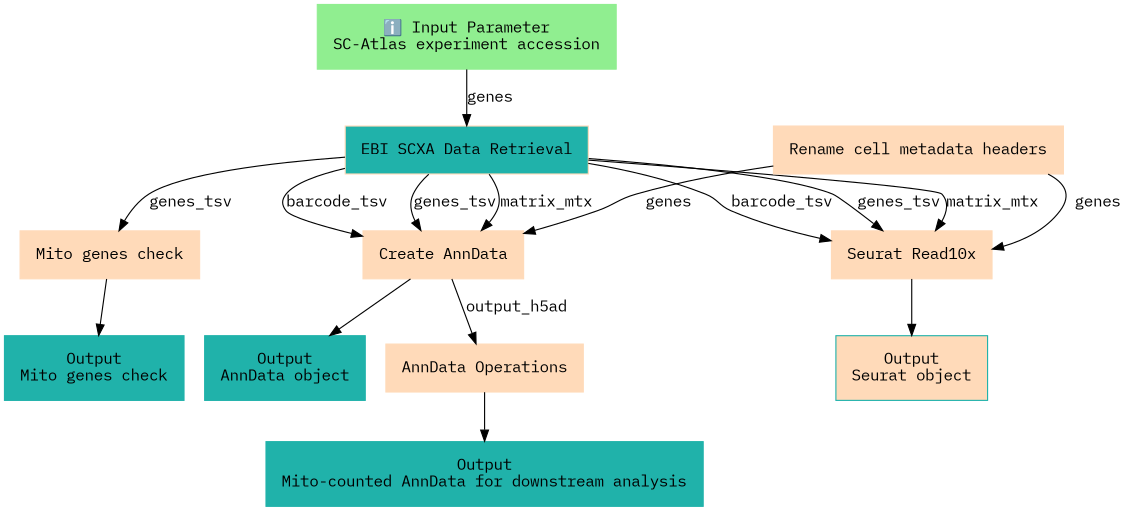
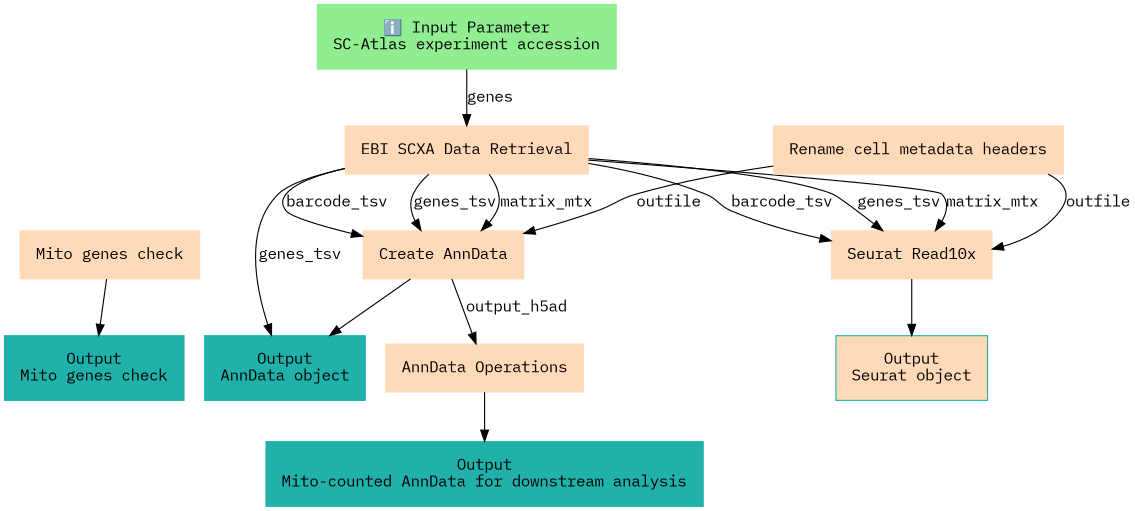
(467, 150) -> (467, 150)
(227, 171) -> (261, 222)
(669, 202) -> (669, 202)
(1098, 202) -> (1098, 202)
